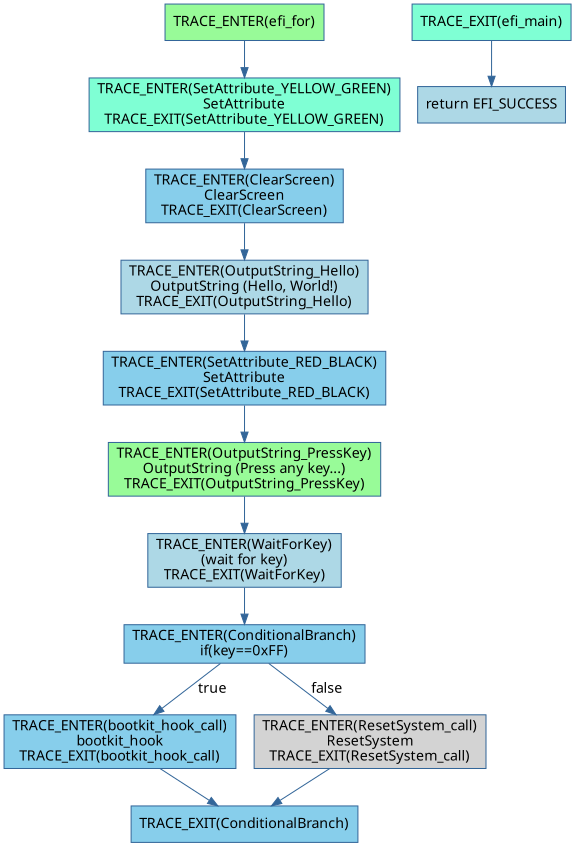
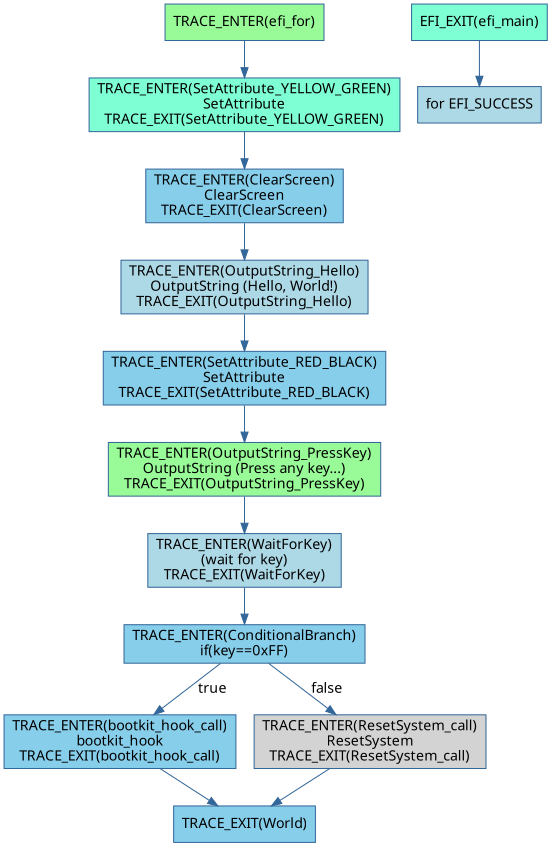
(492, 22) -> (479, 22)
(492, 105) -> (479, 105)
(245, 824) -> (245, 824)
